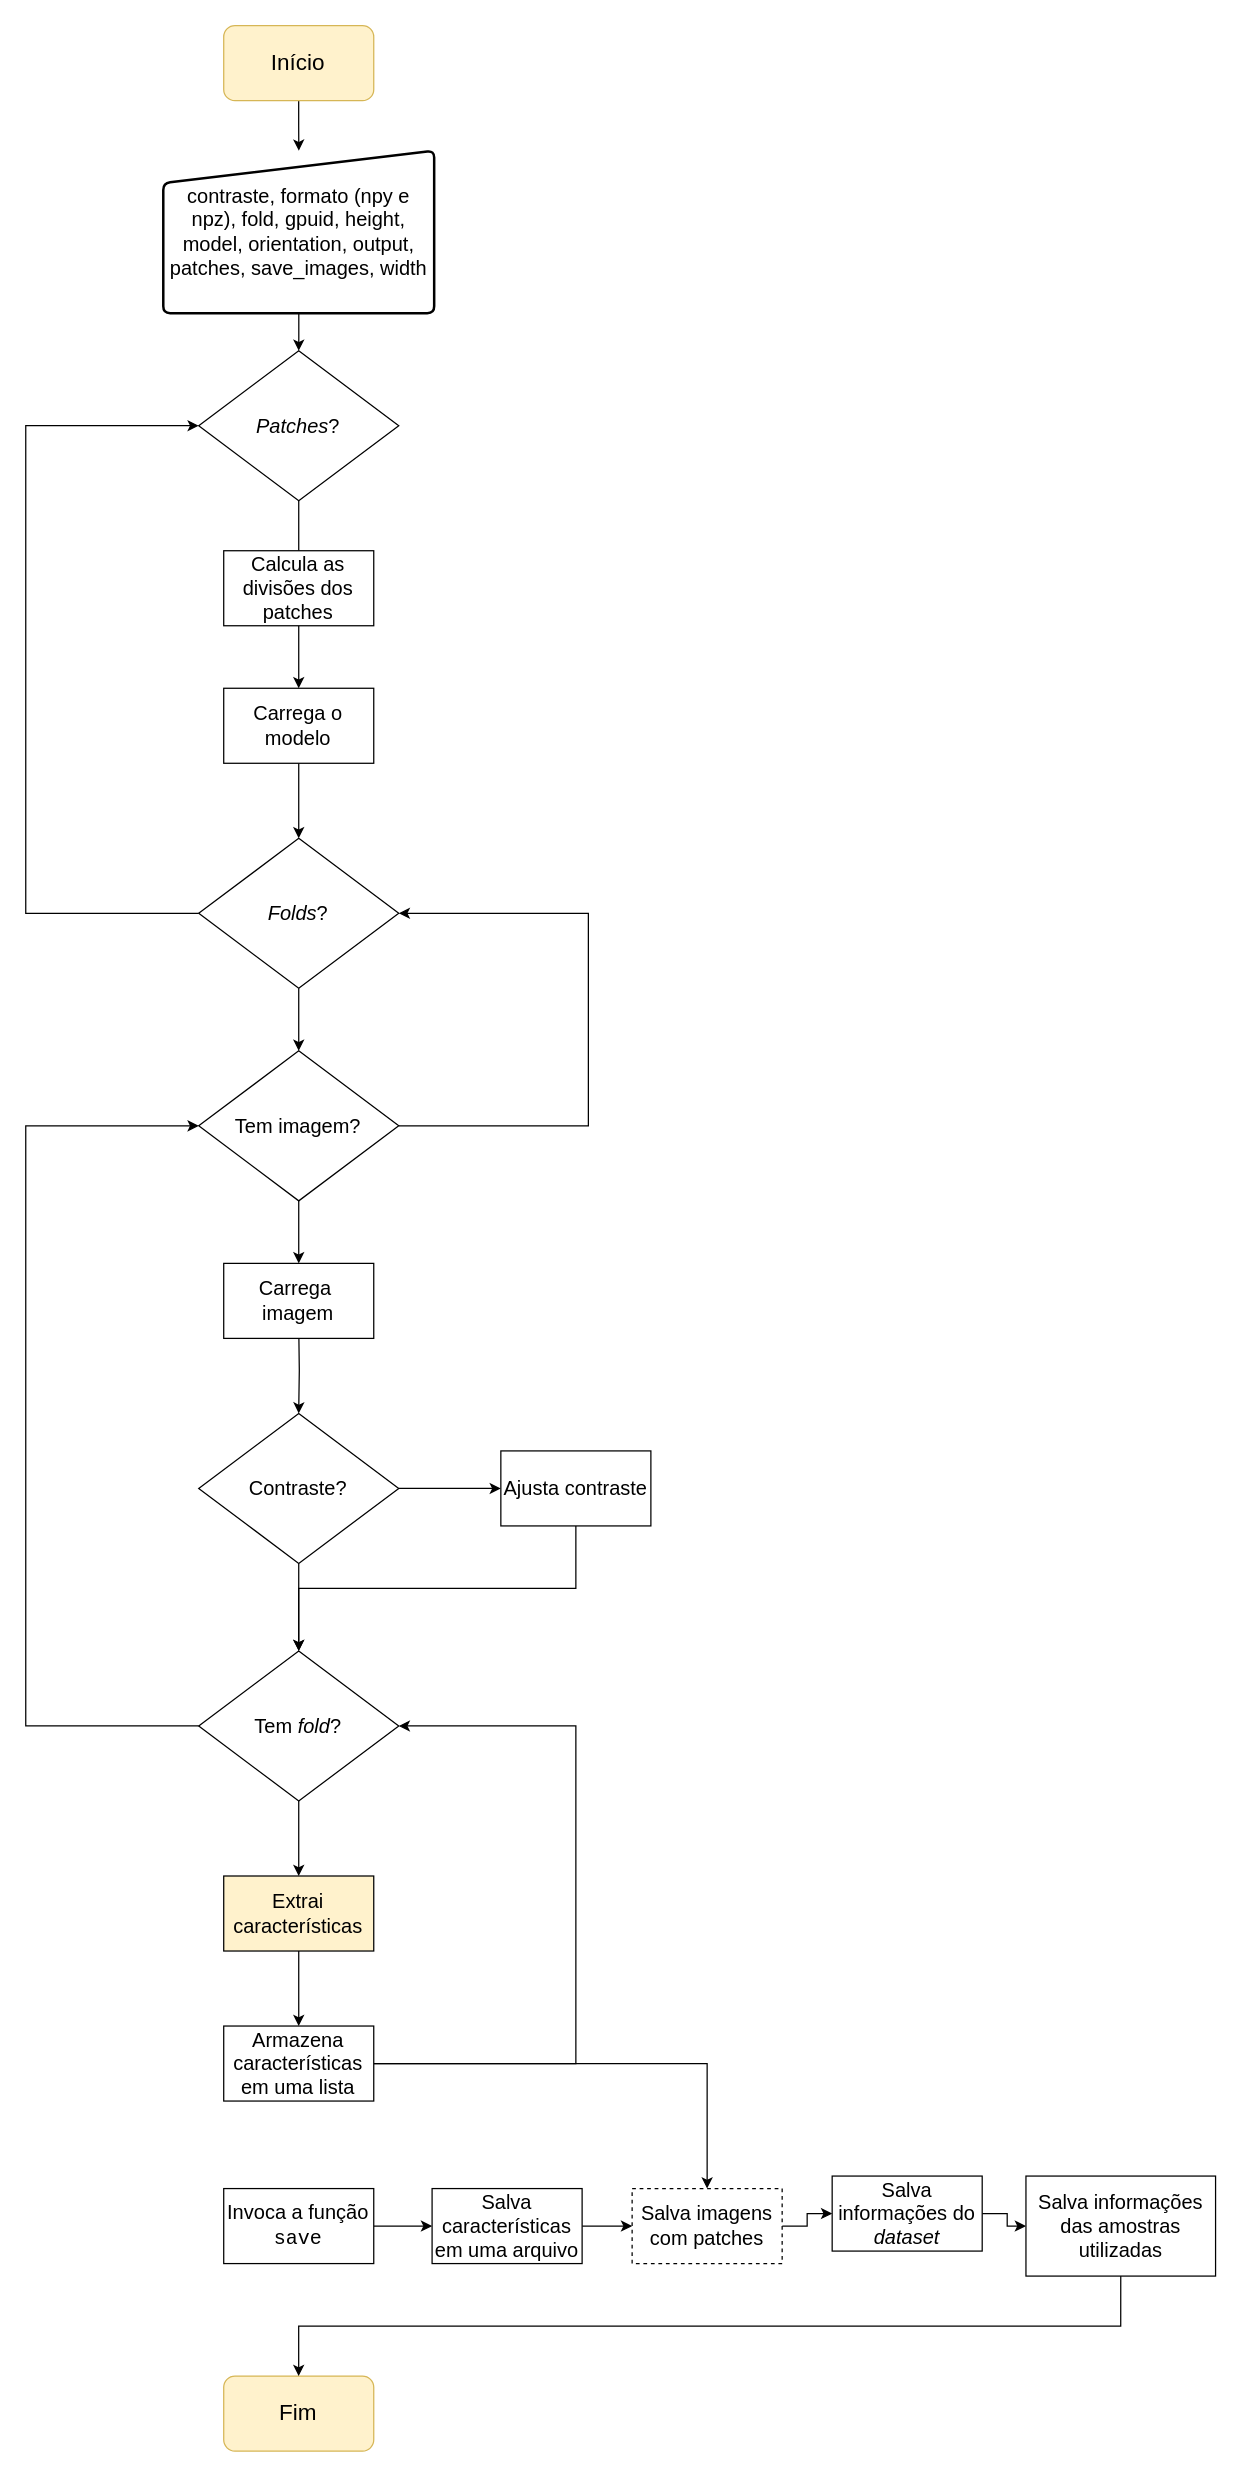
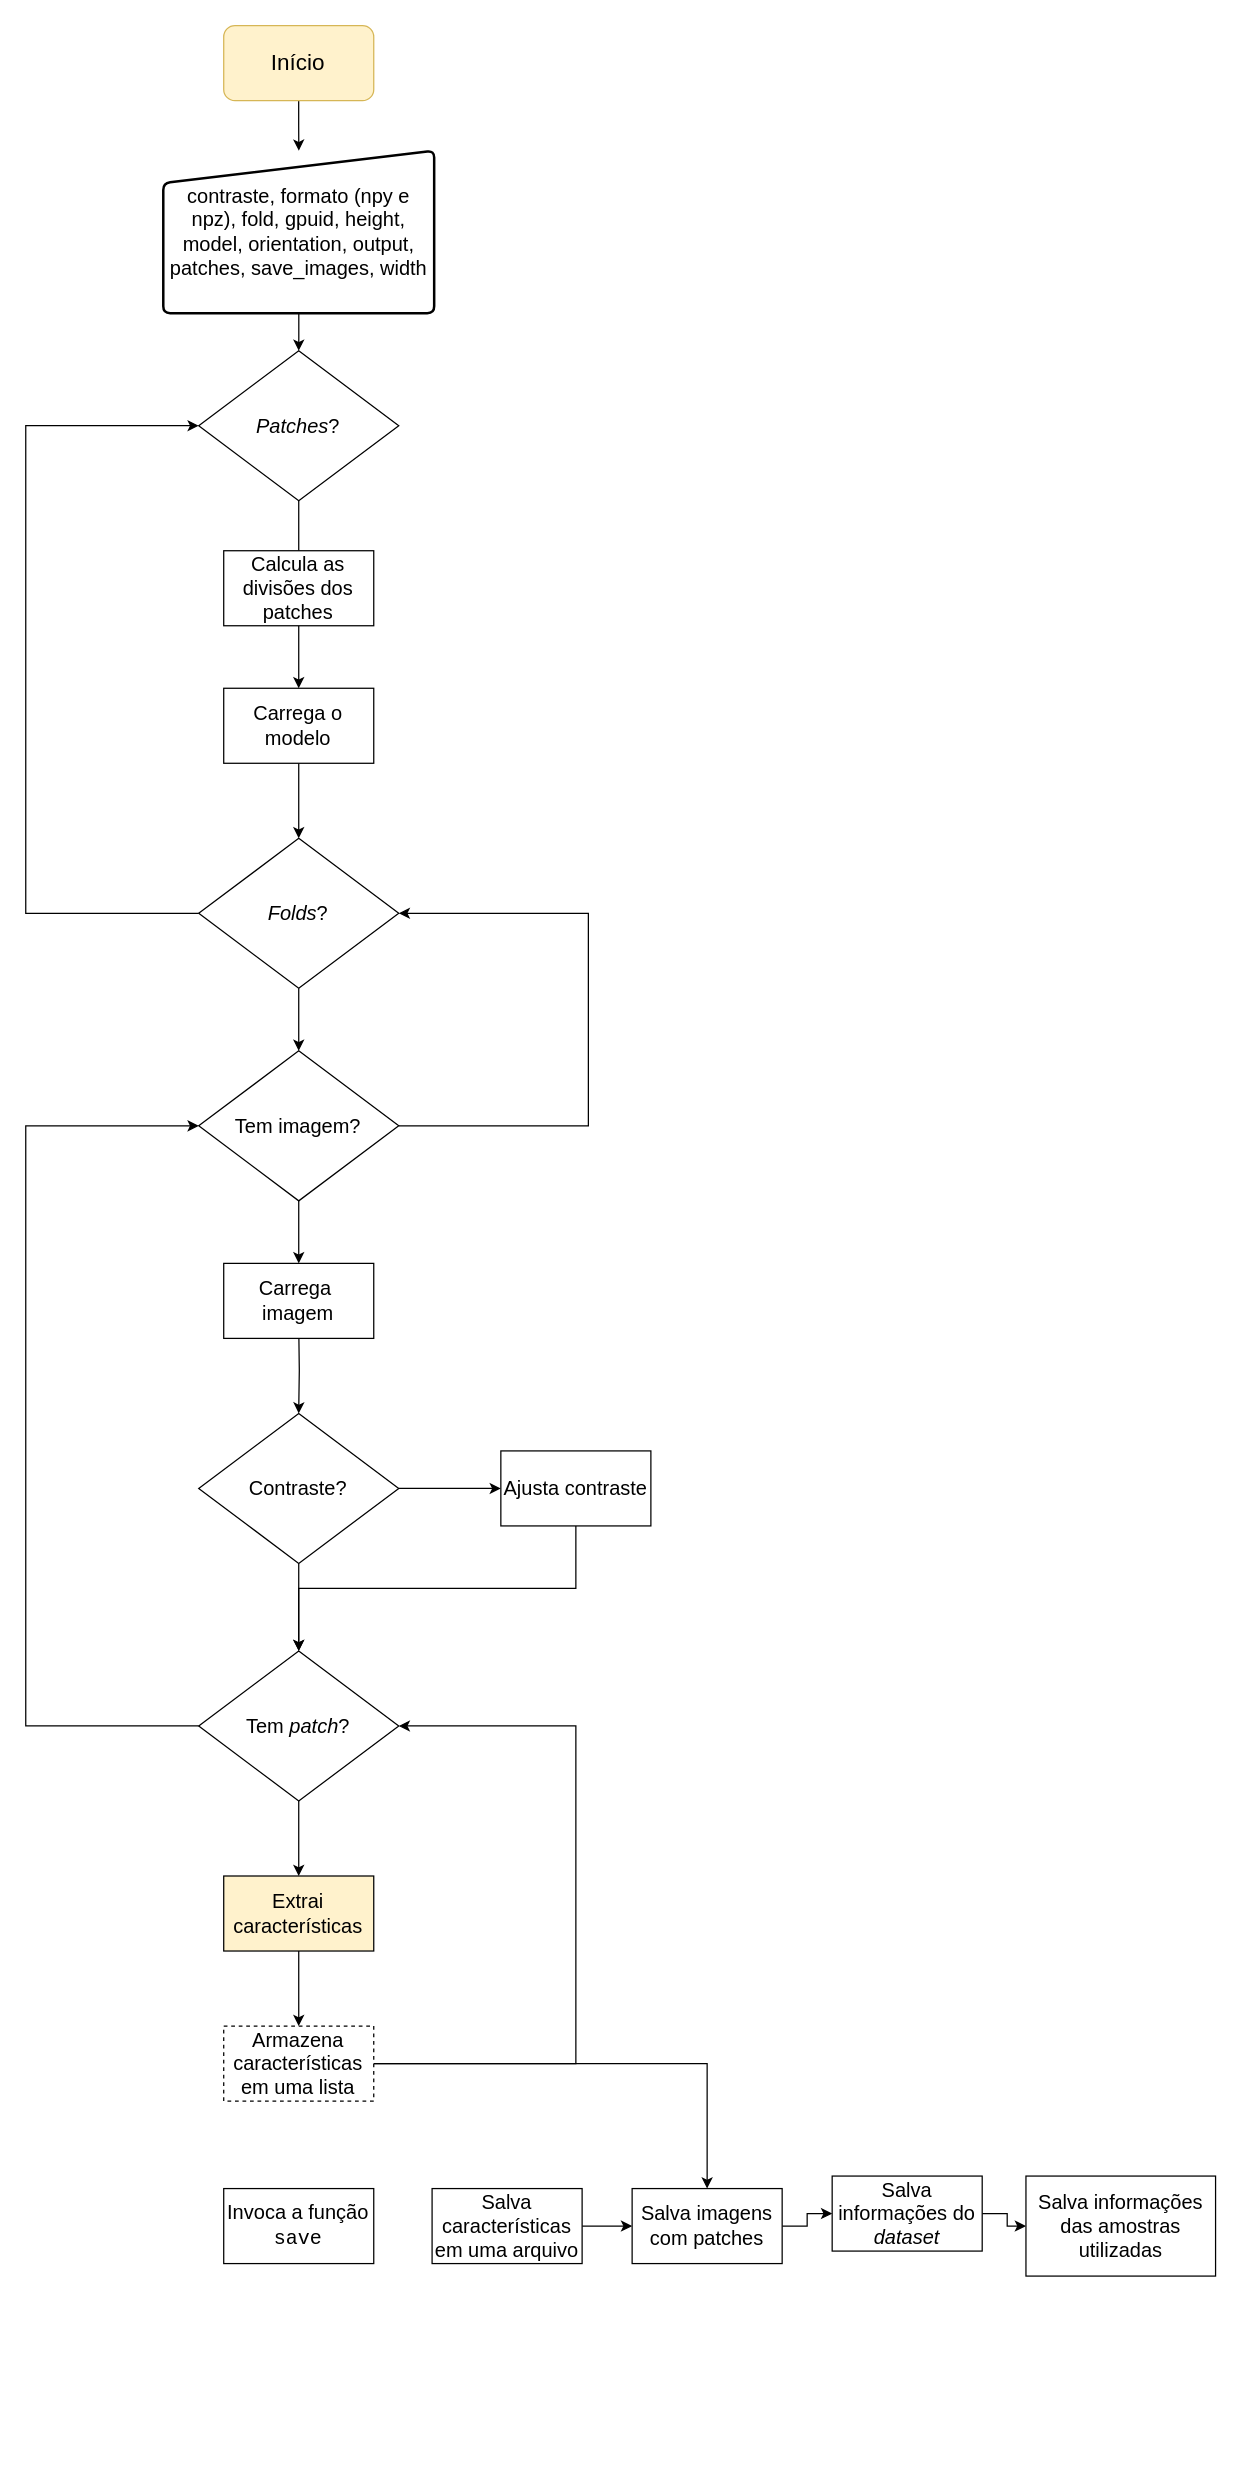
(298, 1726) -> (298, 1726)
(299, 2063) -> (299, 2063)
(399, 2226) -> none
(707, 2226) -> (707, 2226)
(714, 2326) -> none
(299, 2413) -> none
